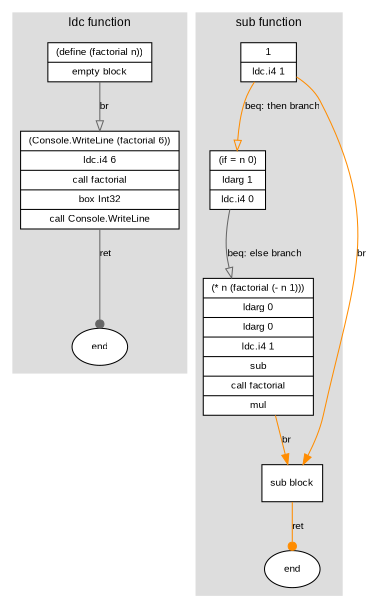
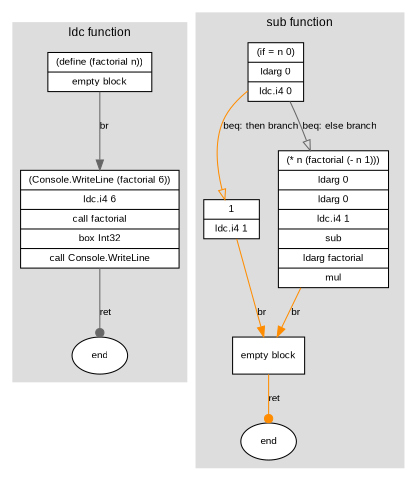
(100, 101) -> (100, 126)
(242, 110) -> (219, 136)
(238, 180) -> (276, 72)
(258, 385) -> (333, 258)
(292, 483) -> (269, 356)
